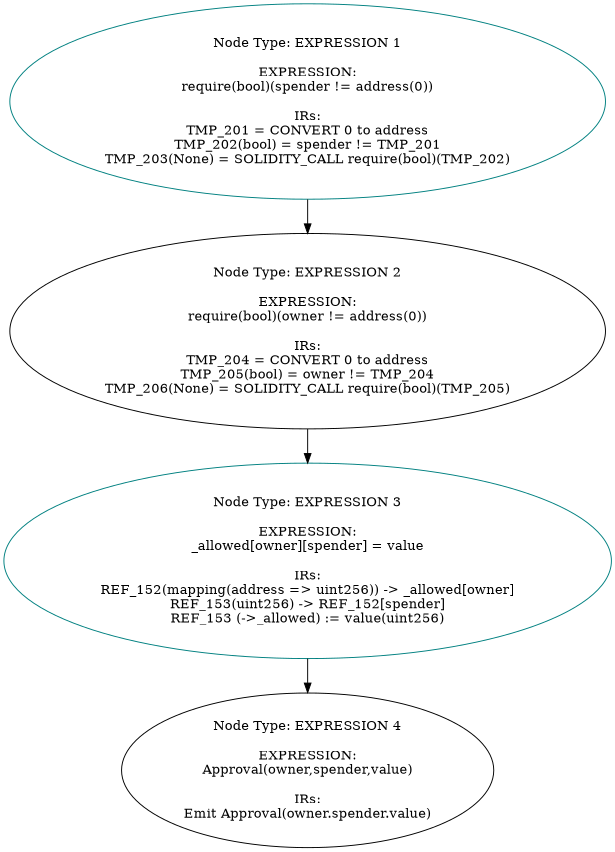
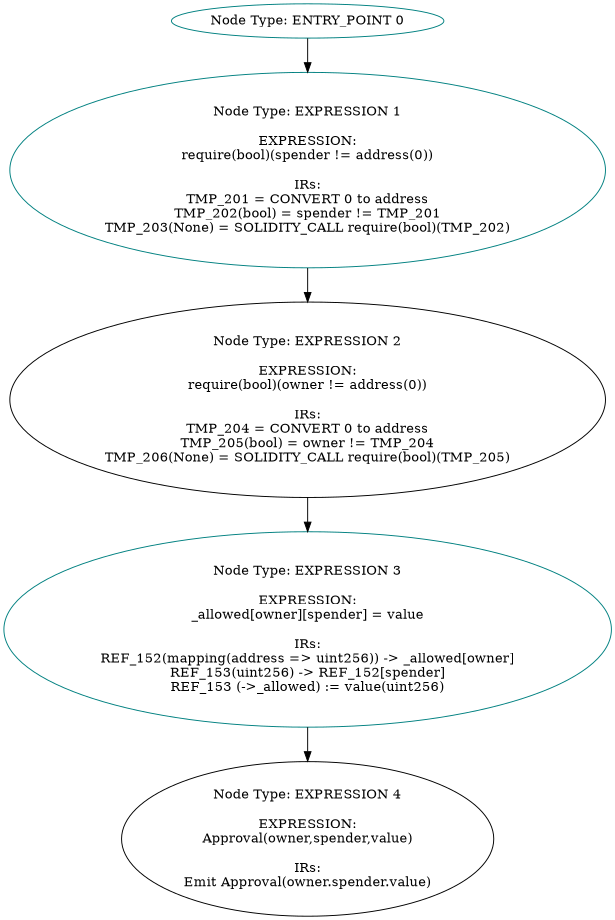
none -> (308, 21)
